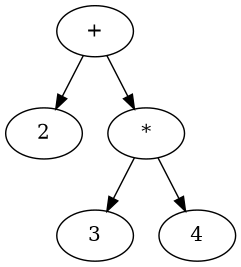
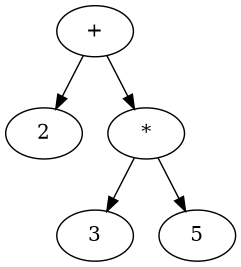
(197, 236) -> (197, 236)
